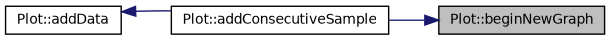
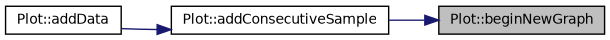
(153, 11) -> (139, 29)
